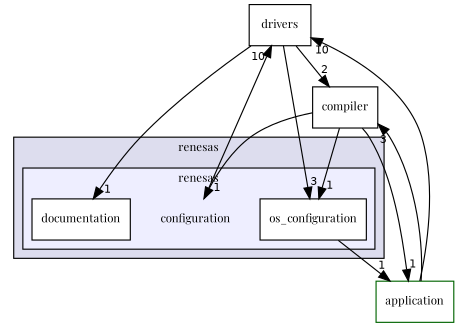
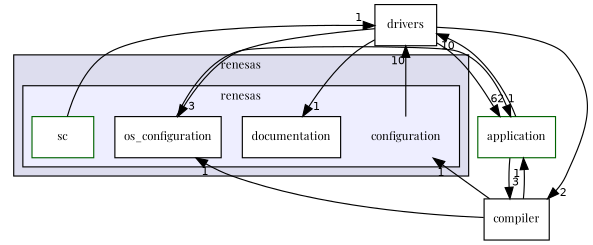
none -> (476, 80)
none -> (63, 137)
